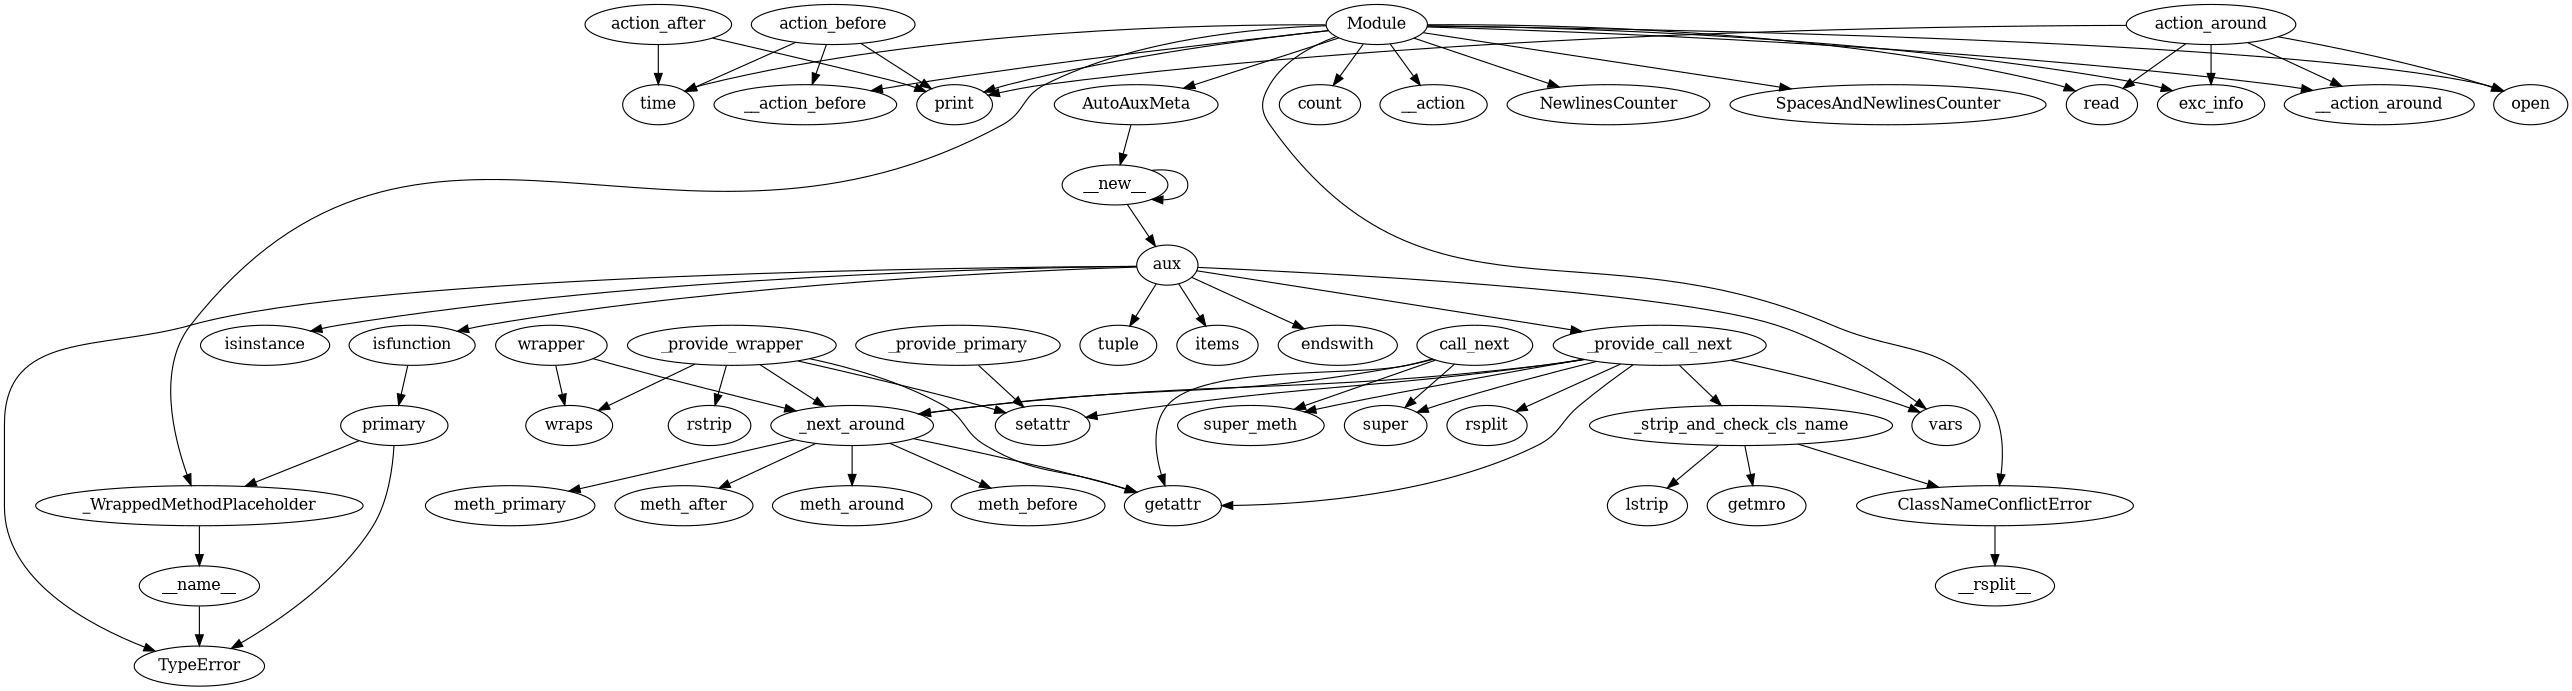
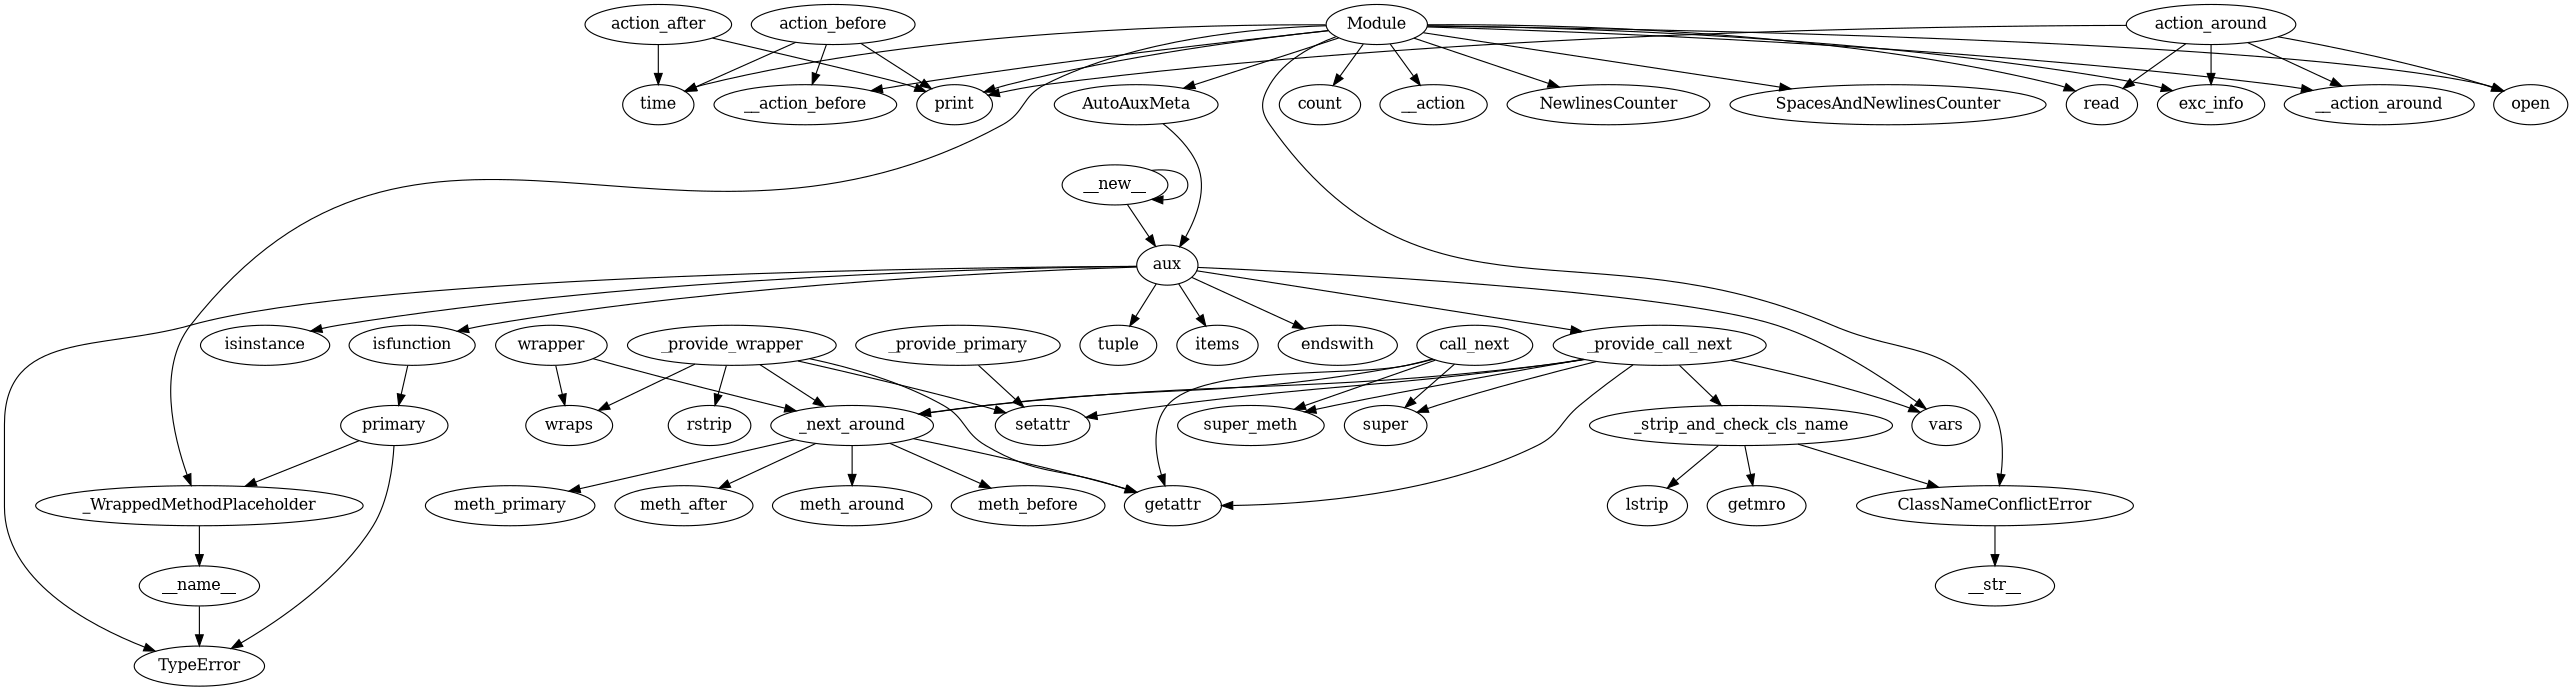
(1127, 139) -> (1200, 175)
(1487, 426) -> none
(1995, 586) -> (1995, 586)
